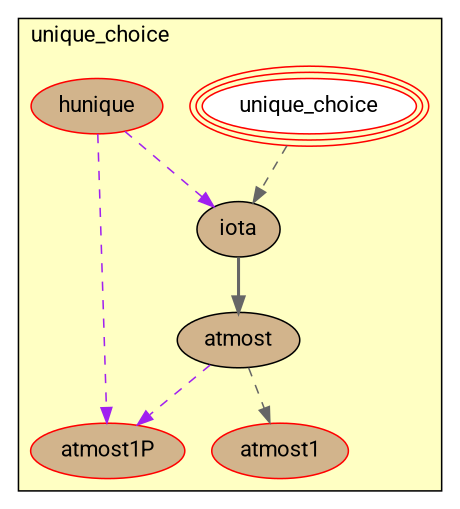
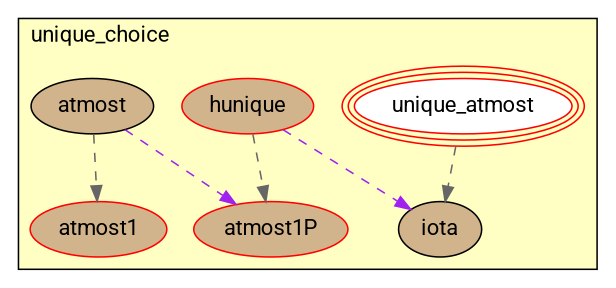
(309, 106) -> (463, 106)
(102, 271) -> (258, 160)
(239, 277) -> none
